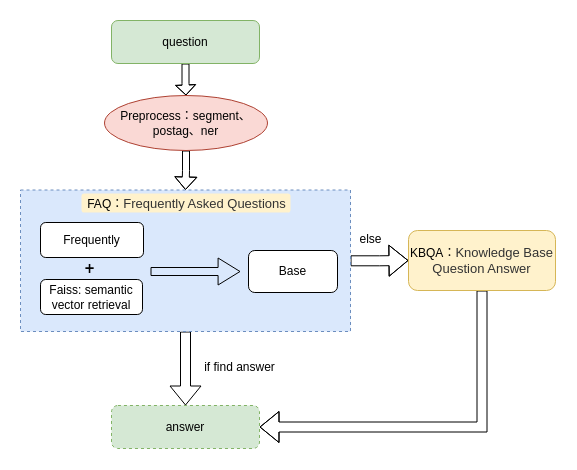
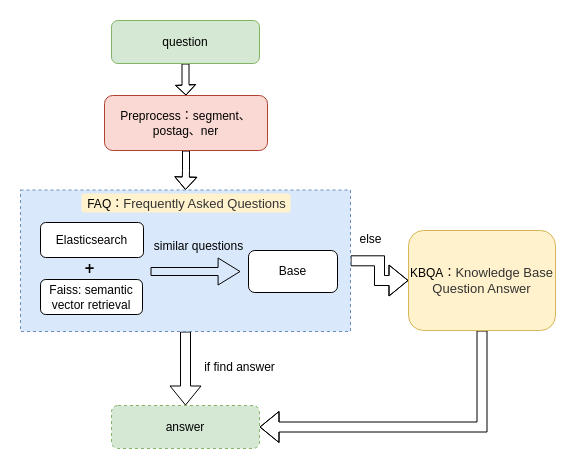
(186, 123) -> (186, 123)
(92, 241) -> (92, 241)
none -> (199, 247)
(482, 261) -> (482, 281)
